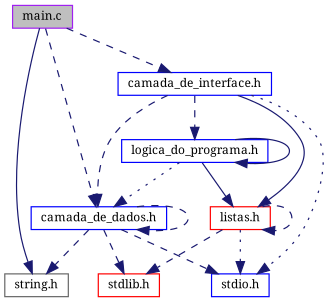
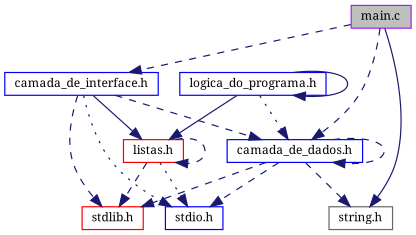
(195, 111) -> (70, 149)
